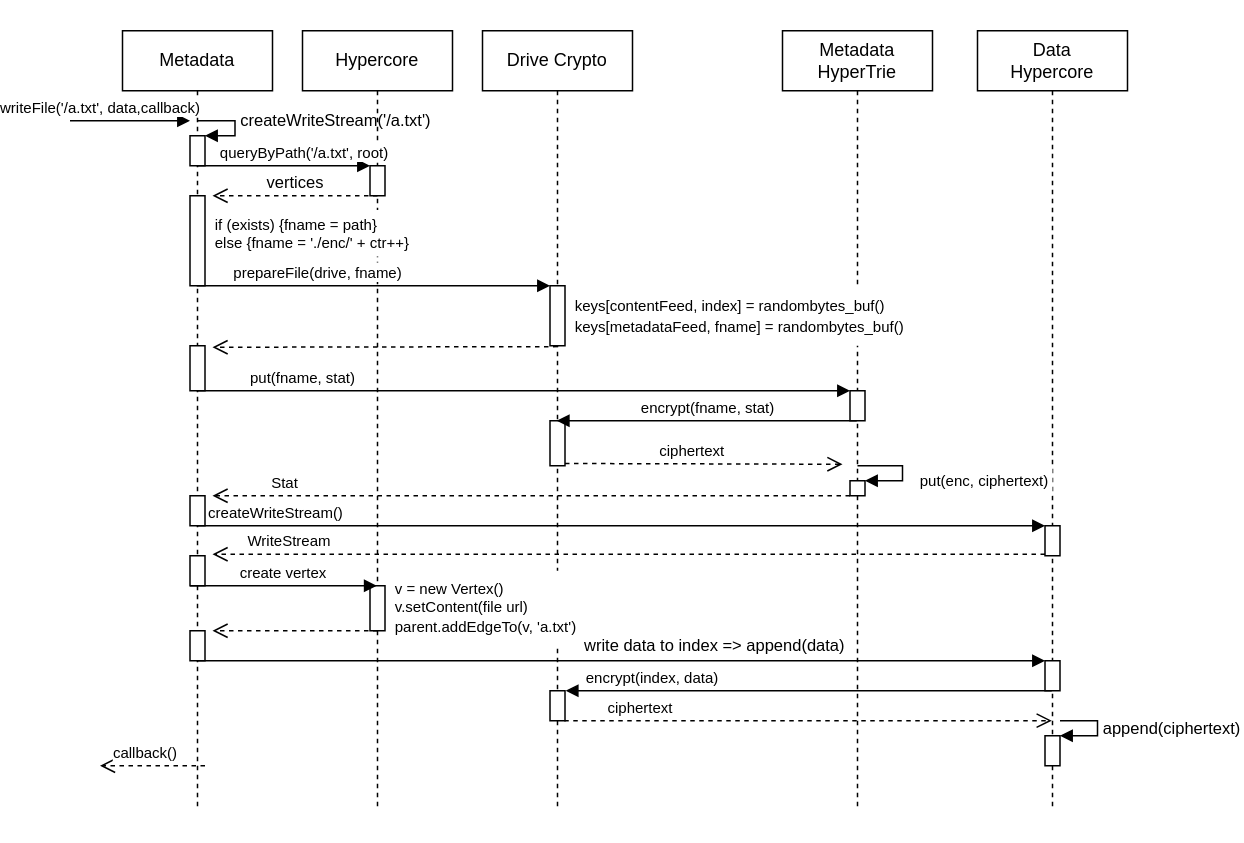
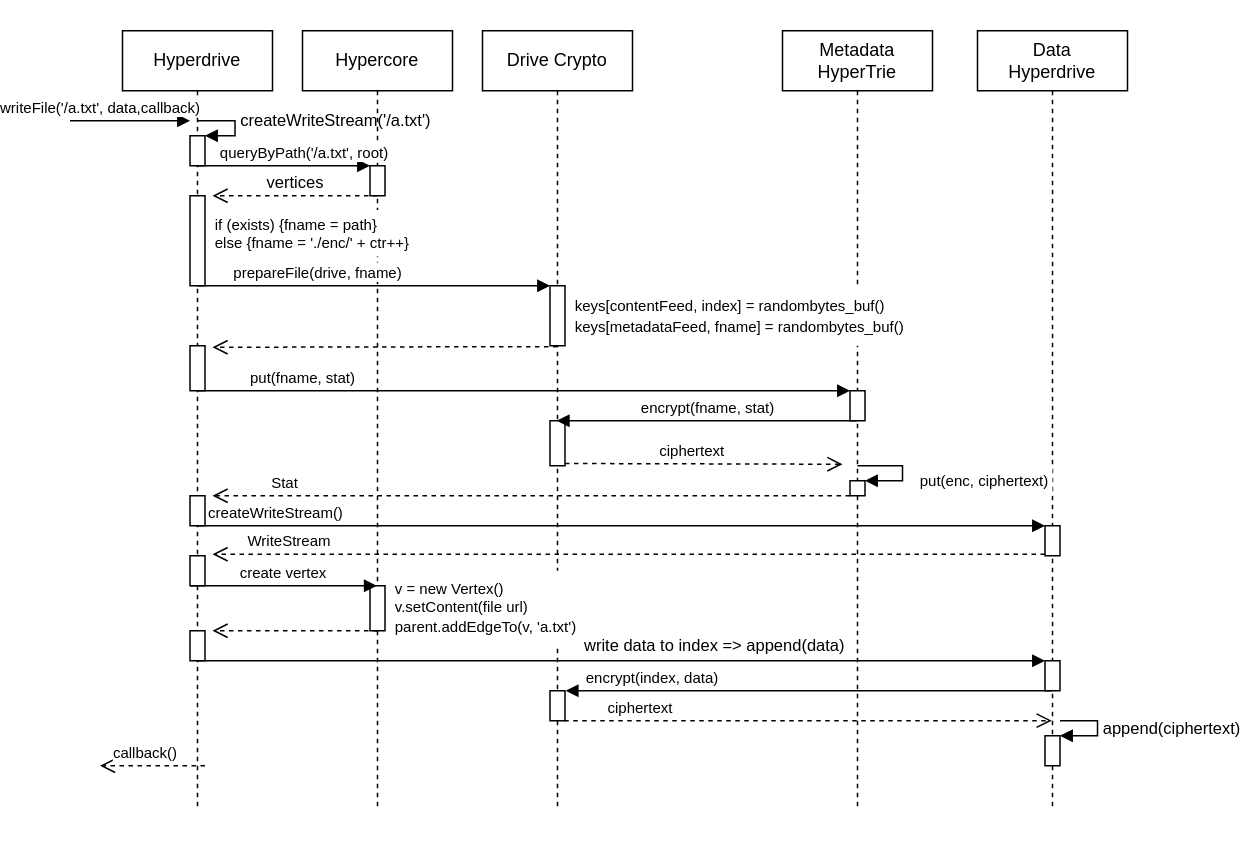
(197, 61) -> (197, 61)
(1052, 61) -> (1052, 61)
